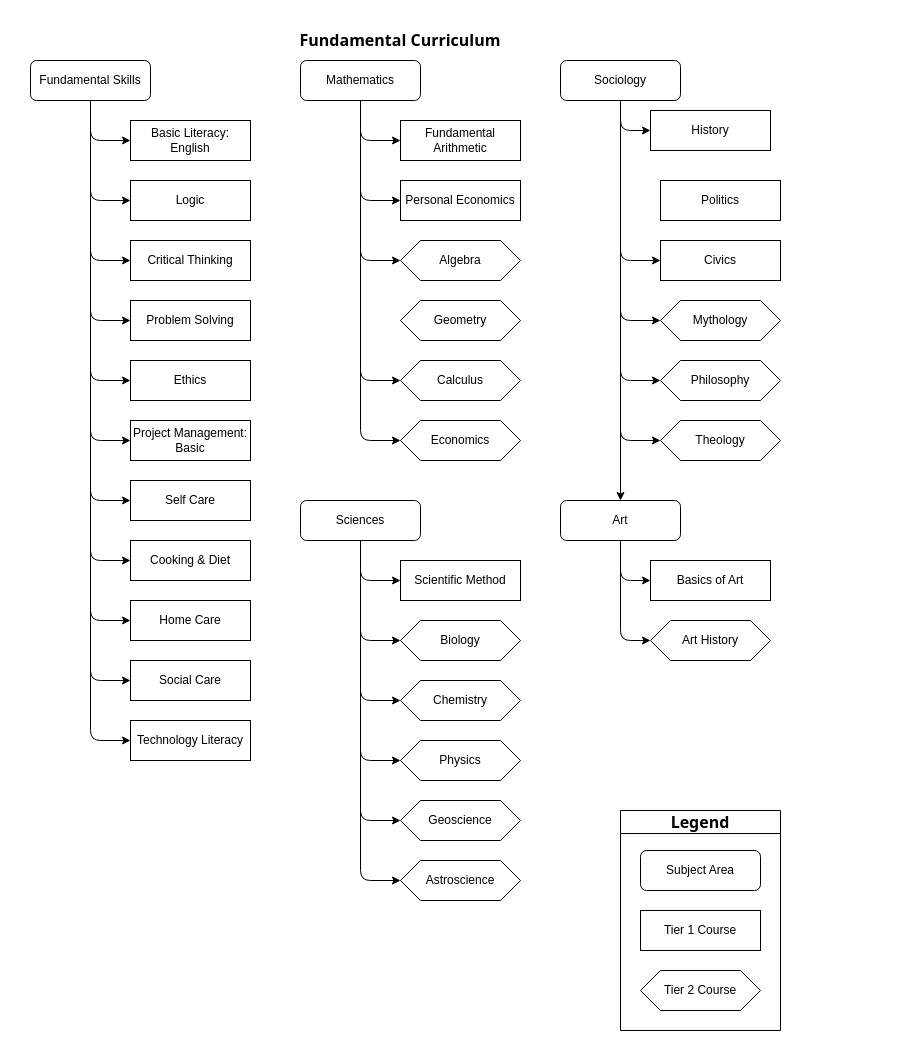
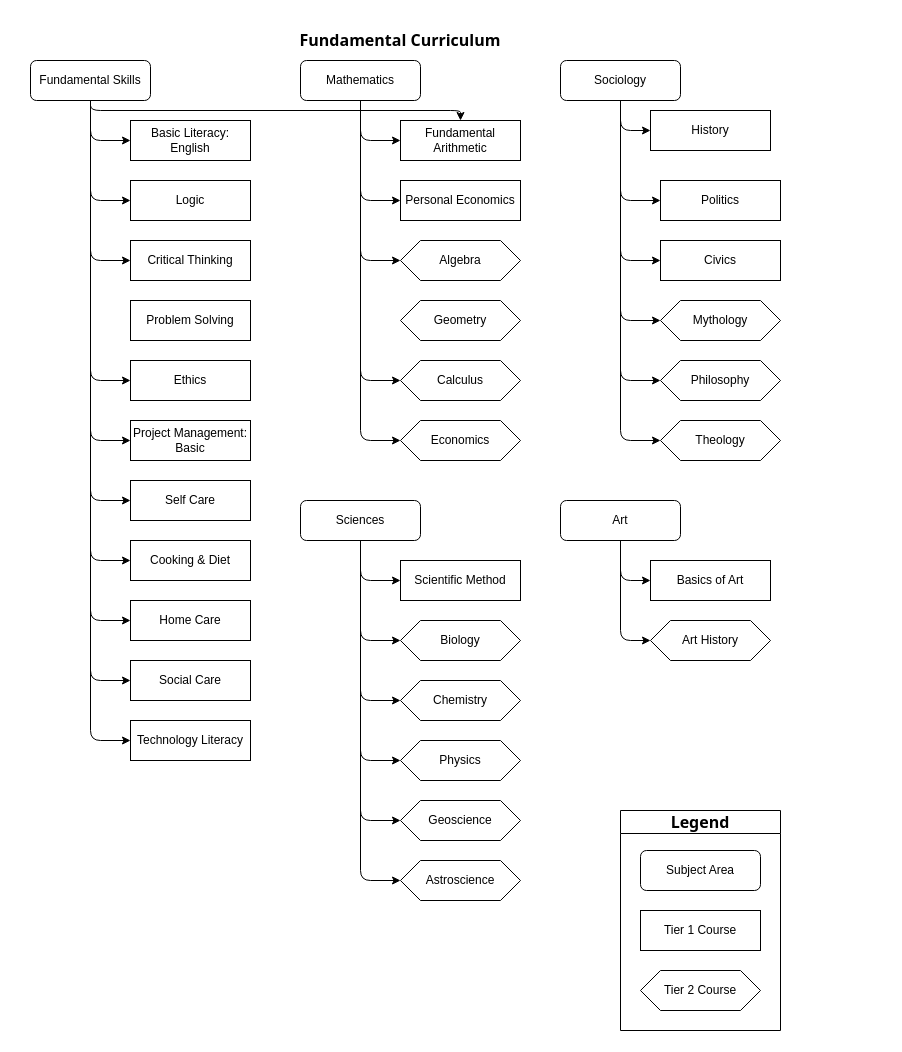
(109, 321) -> (278, 111)
(621, 465) -> (639, 201)
